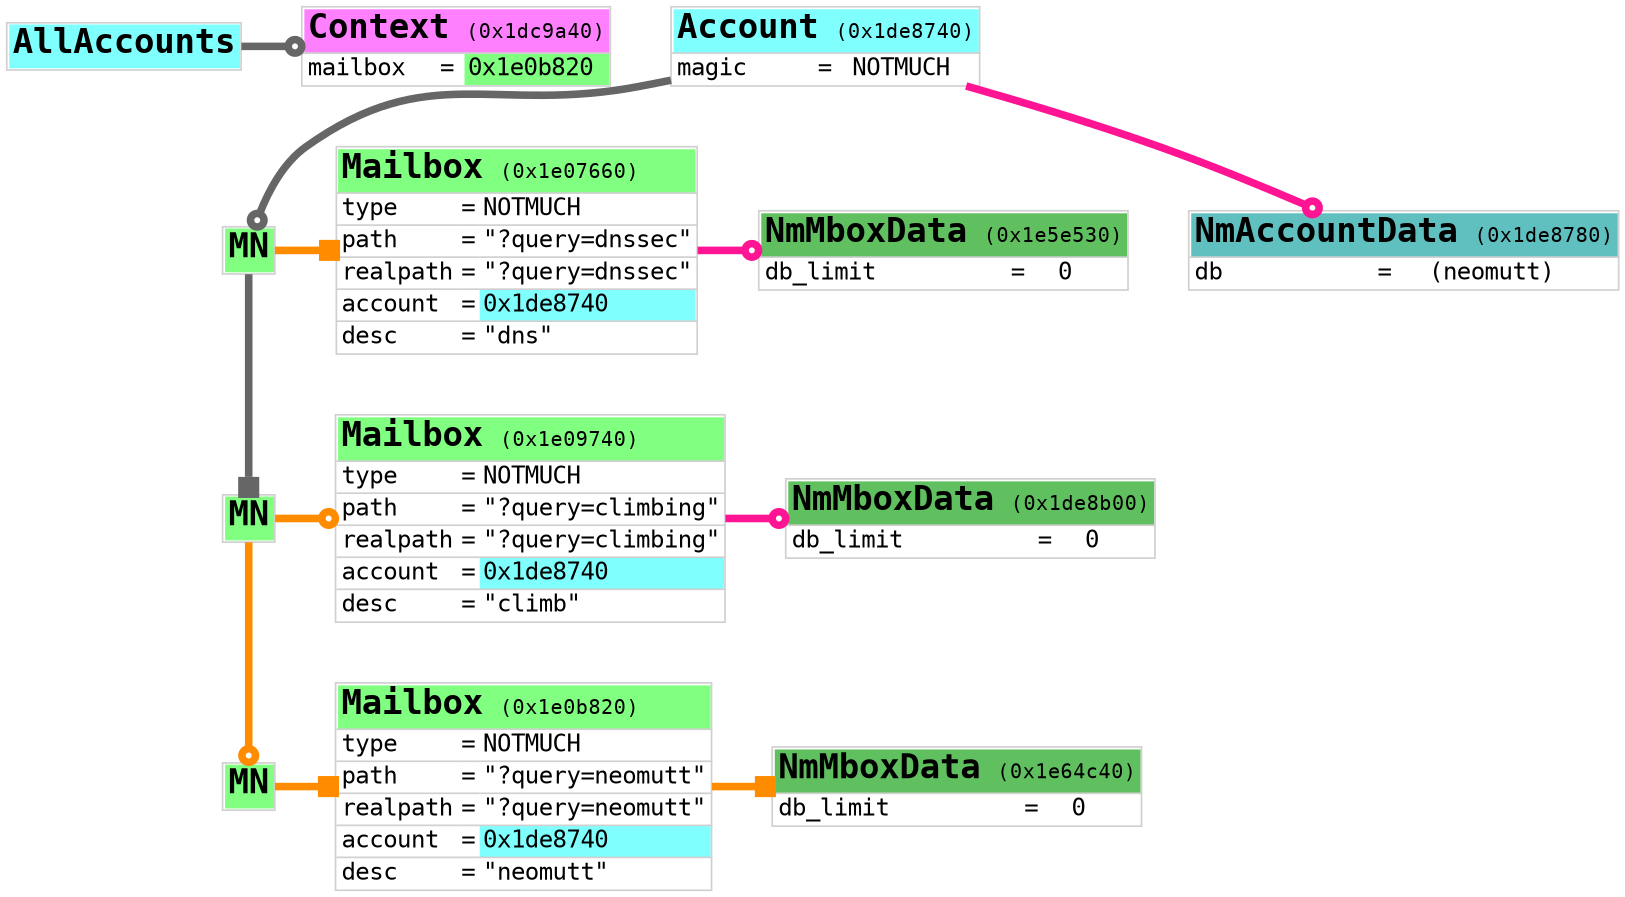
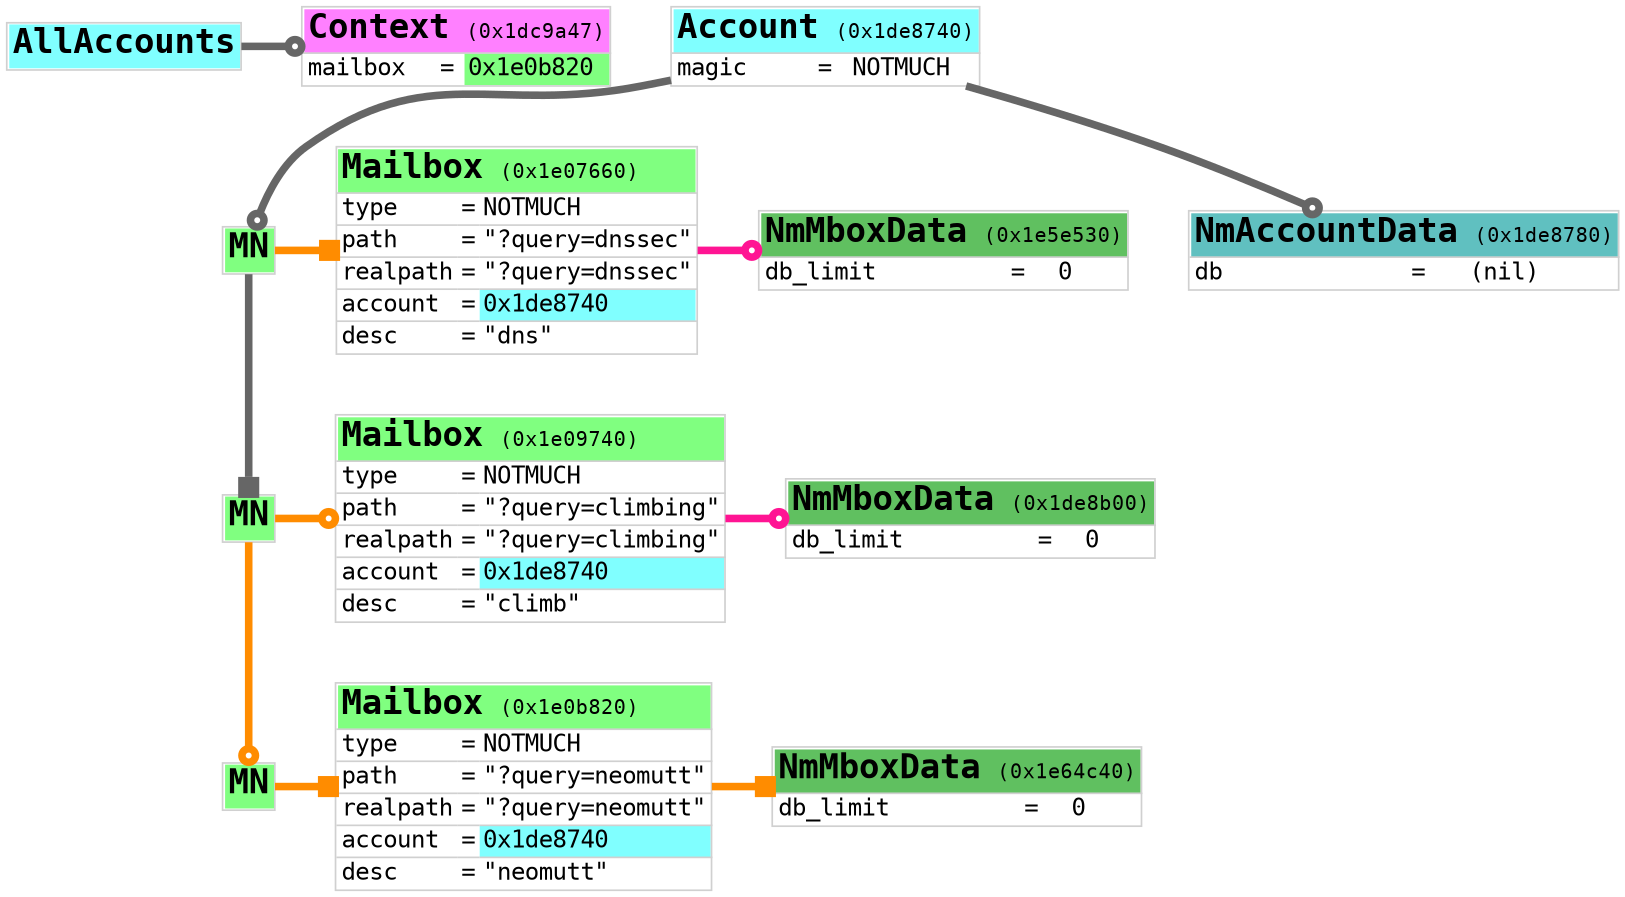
(536, 32) -> (536, 32)
(1138, 139) -> (1138, 139)
(1492, 272) -> (1505, 272)
